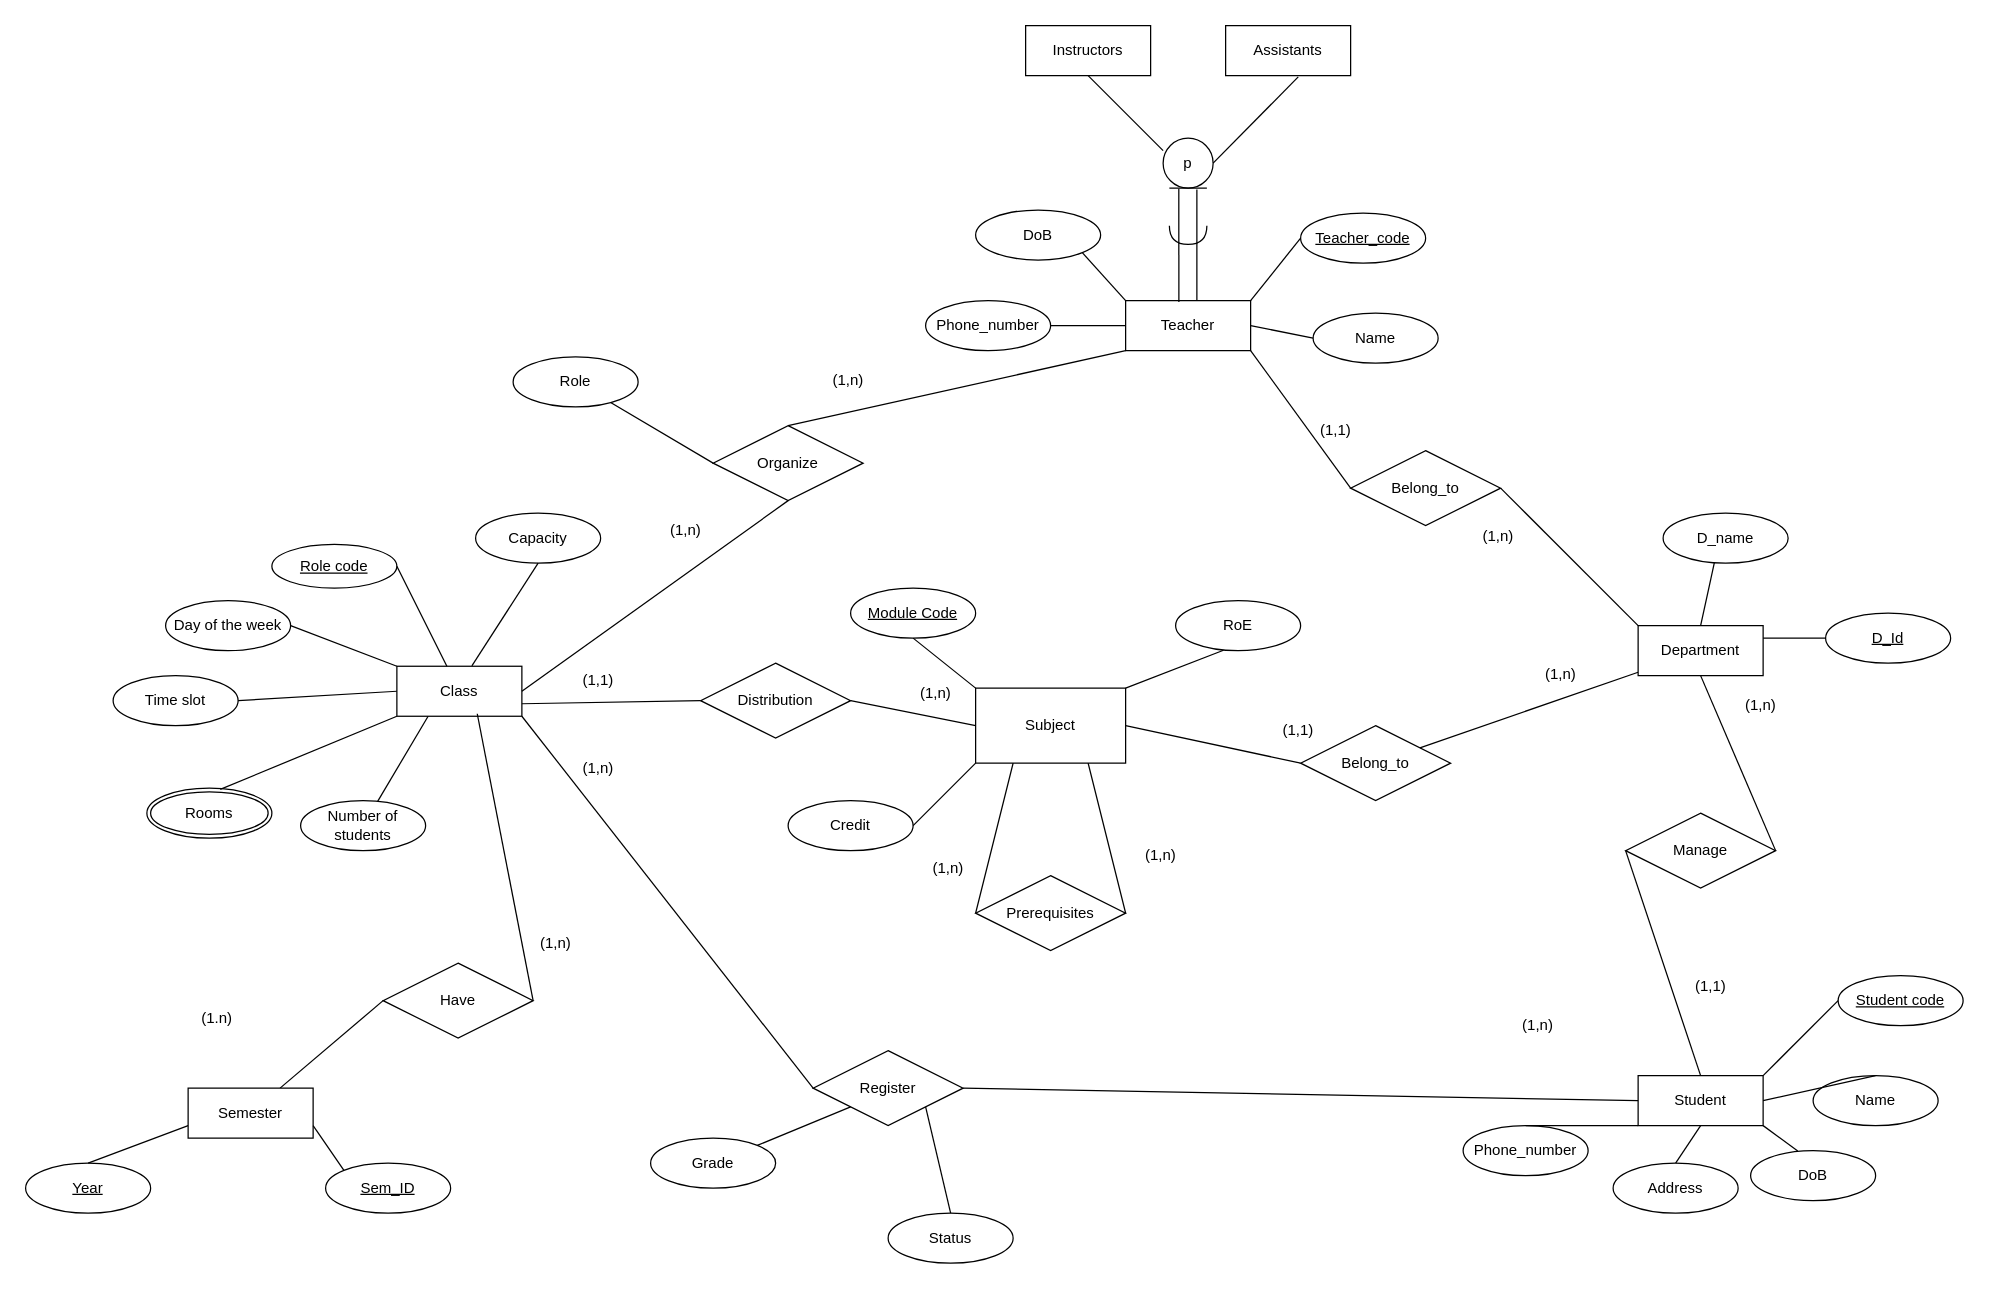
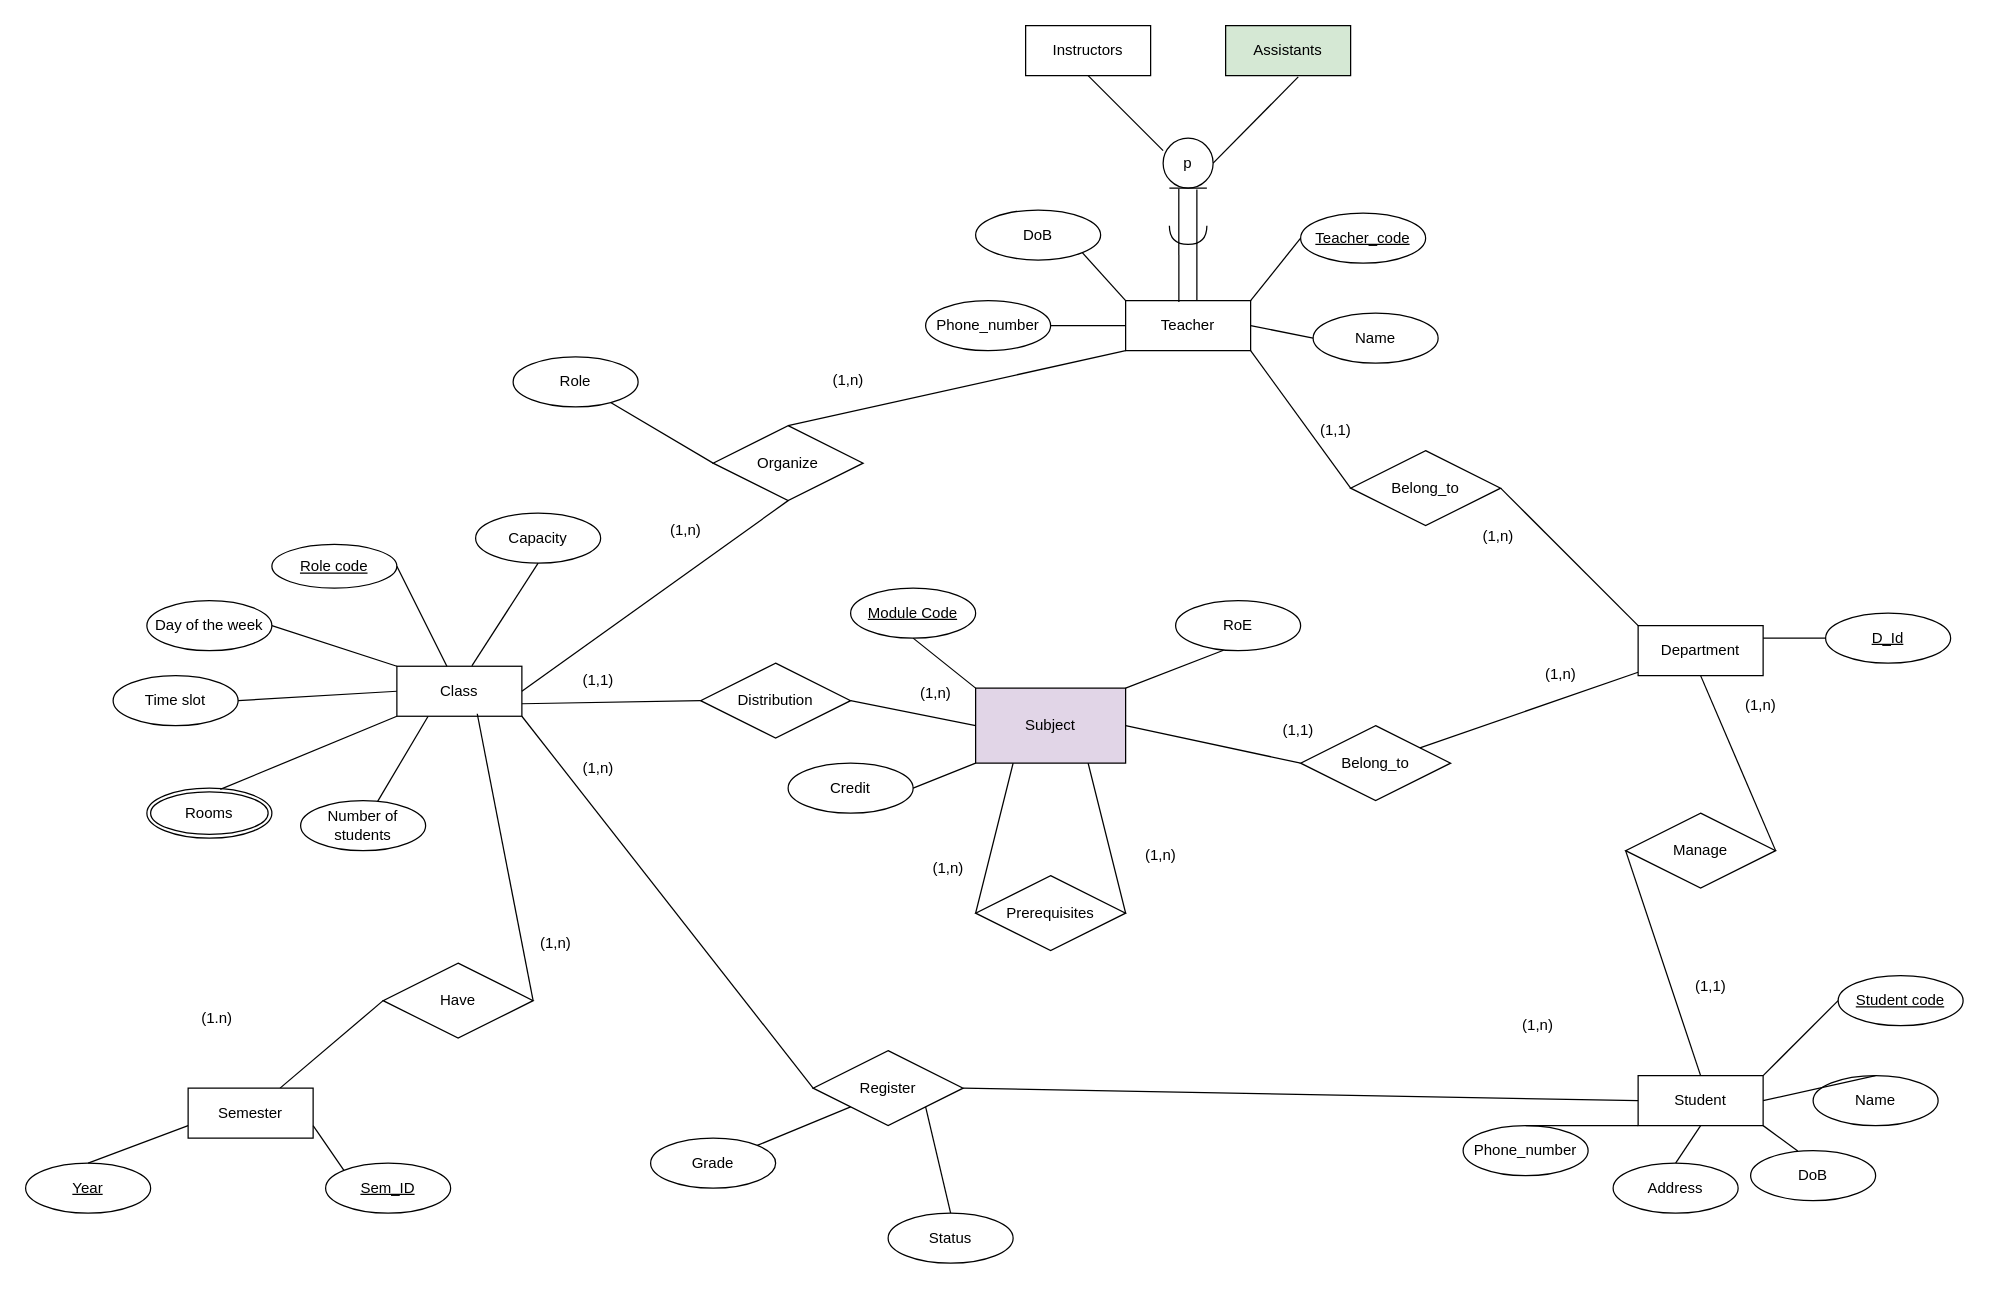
(1288, 51) -> (1288, 51)
(1726, 538) -> none
(1708, 594) -> none
(228, 626) -> (209, 626)
(1051, 726) -> (1051, 726)
(851, 826) -> (851, 788)
